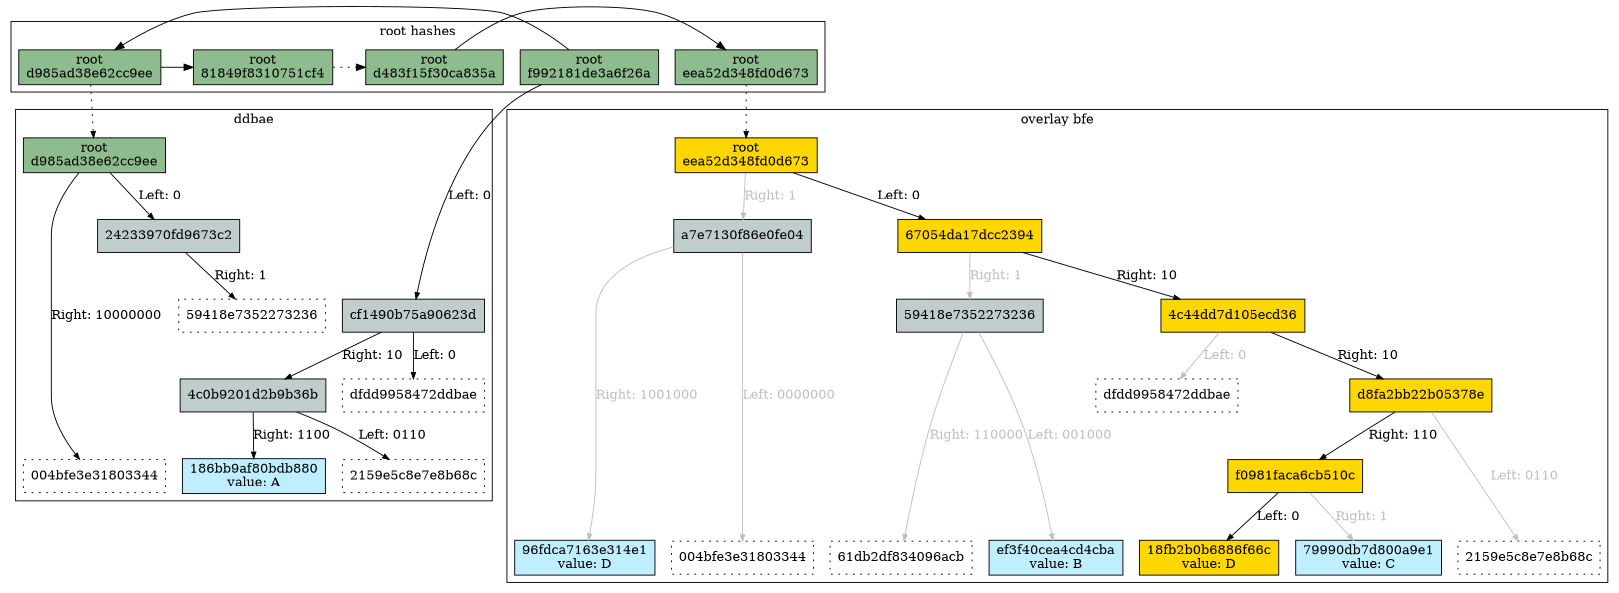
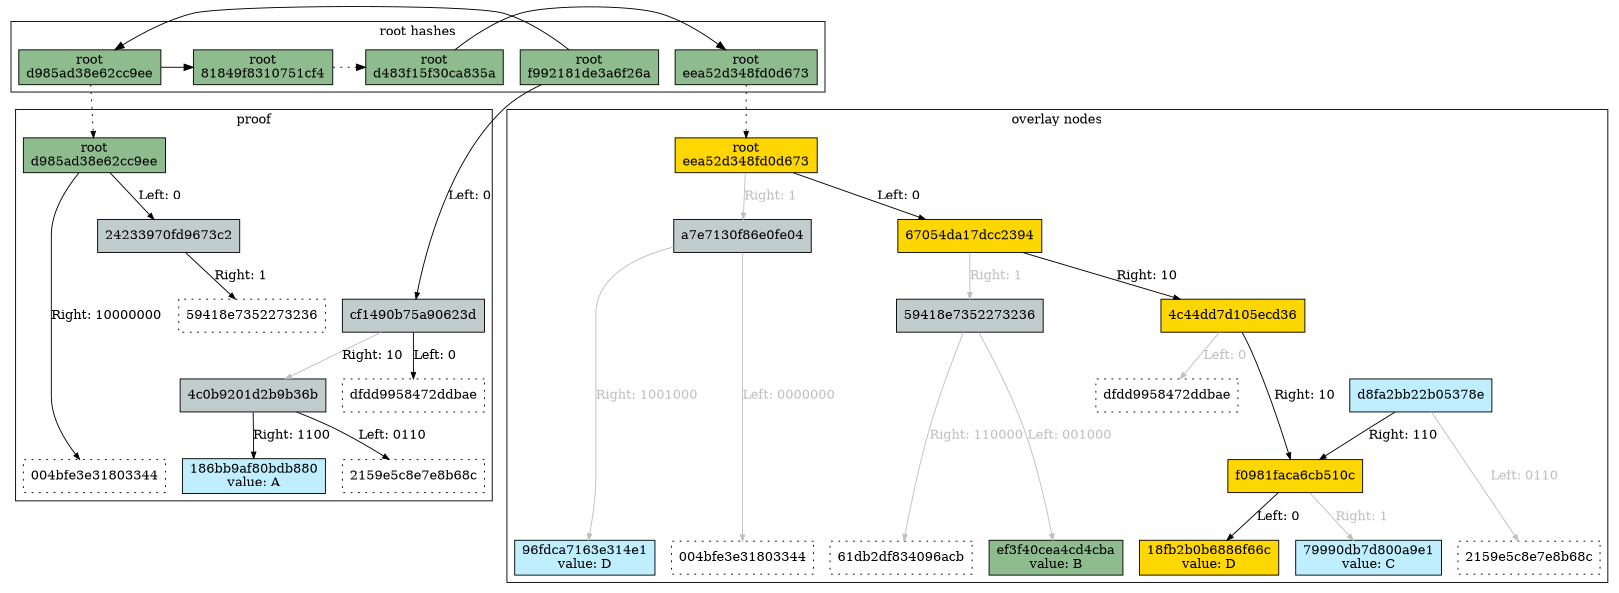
(254, 120) -> (254, 120)
(1057, 120) -> (1057, 120)
(336, 354) -> (336, 354)
(1324, 354) -> (1268, 392)
(1421, 395) -> (1421, 395)
(1056, 558) -> (1056, 558)
